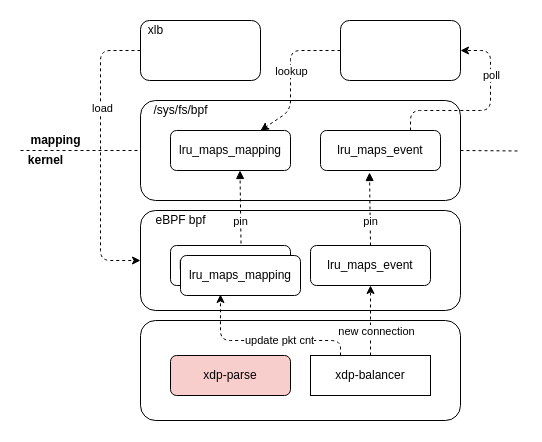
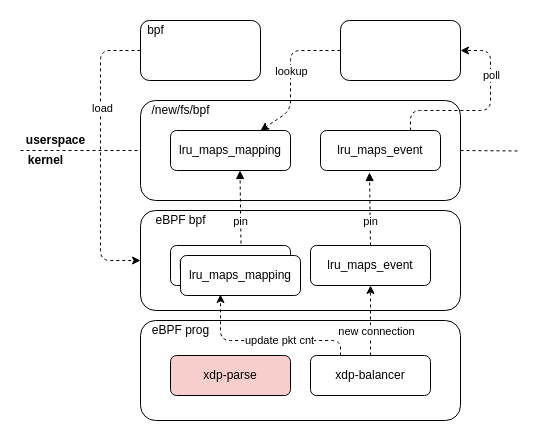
(156, 31) -> (156, 31)
(181, 111) -> (181, 111)
(56, 141) -> (56, 141)
none -> (181, 331)
(371, 376) -> (371, 376)
